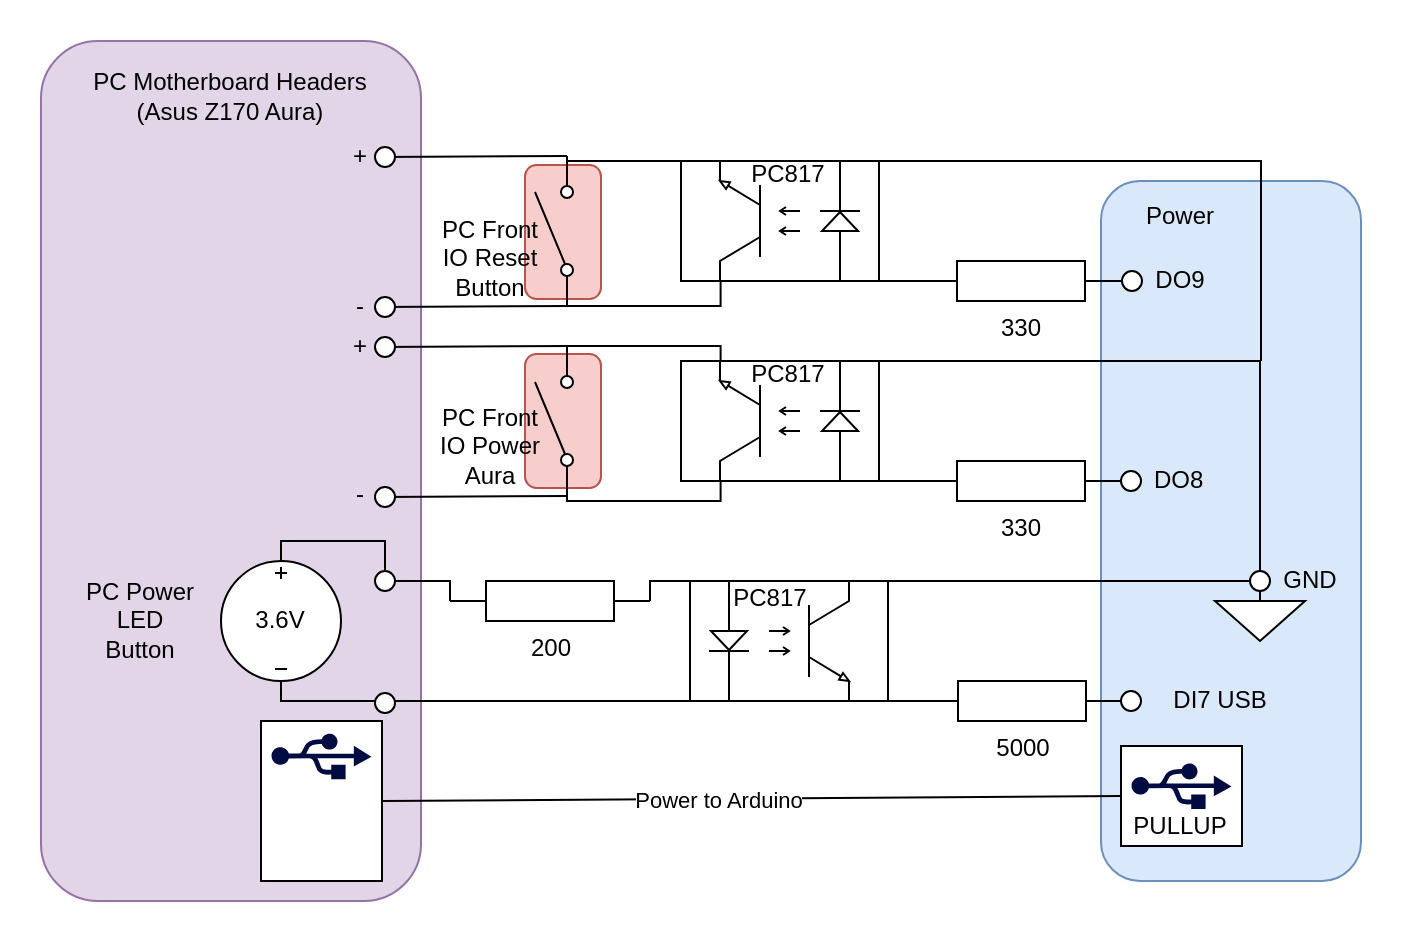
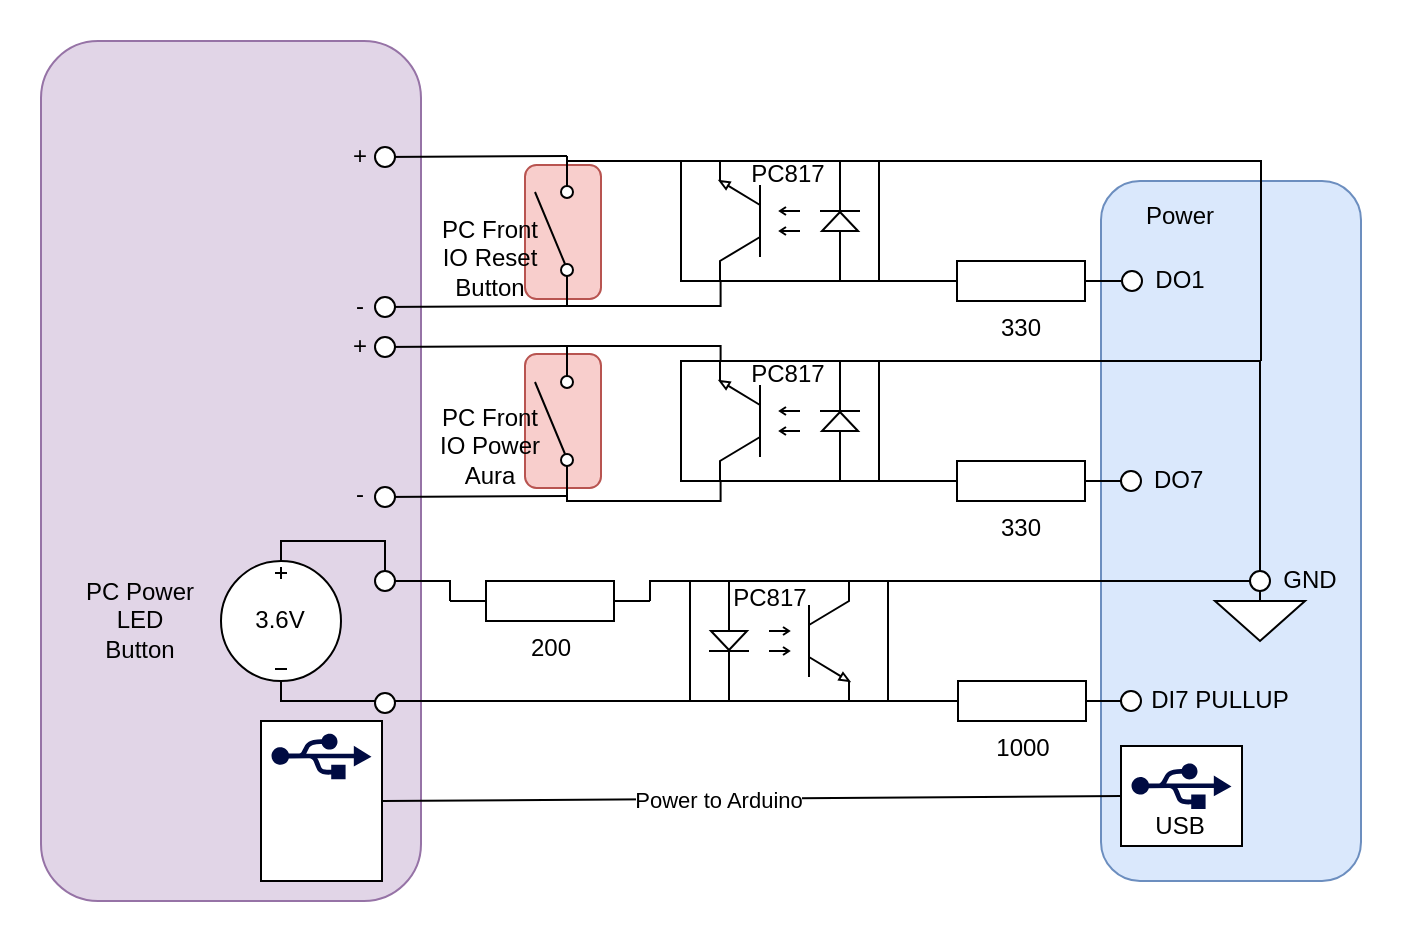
(231, 97) -> none
(1181, 281) -> (1181, 281)
(1183, 481) -> (1183, 481)
(1221, 701) -> (1221, 701)
(1024, 749) -> (1024, 749)
(1181, 827) -> (1181, 827)
